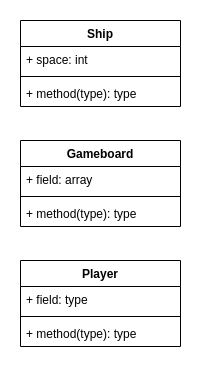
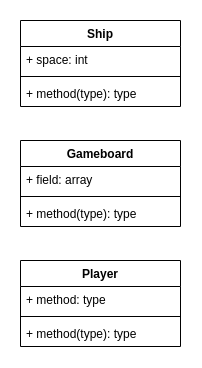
(62, 300) -> (68, 300)
